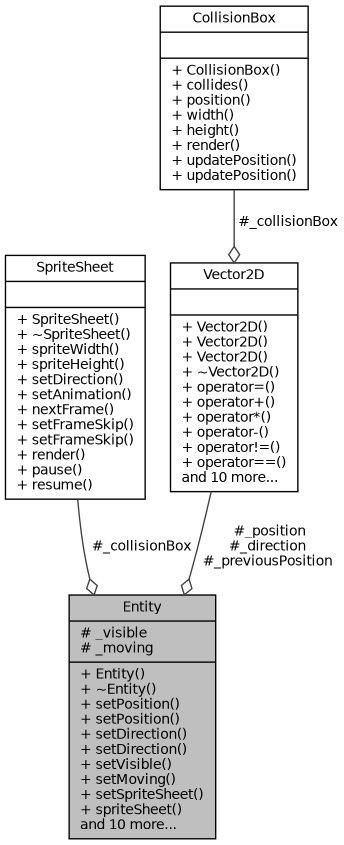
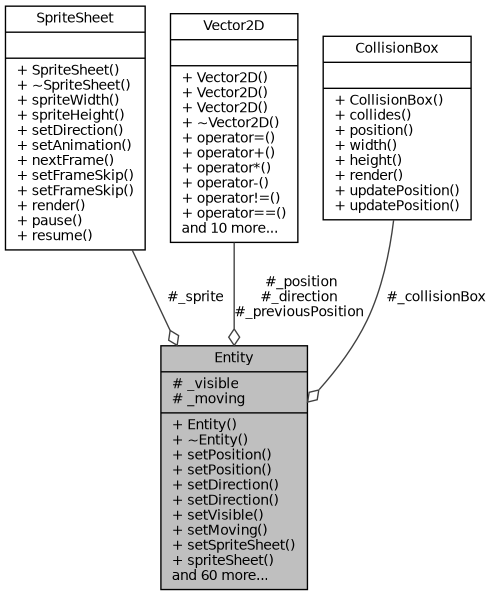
(234, 218) -> (371, 311)
(140, 547) -> (194, 298)
(129, 825) -> (220, 576)
